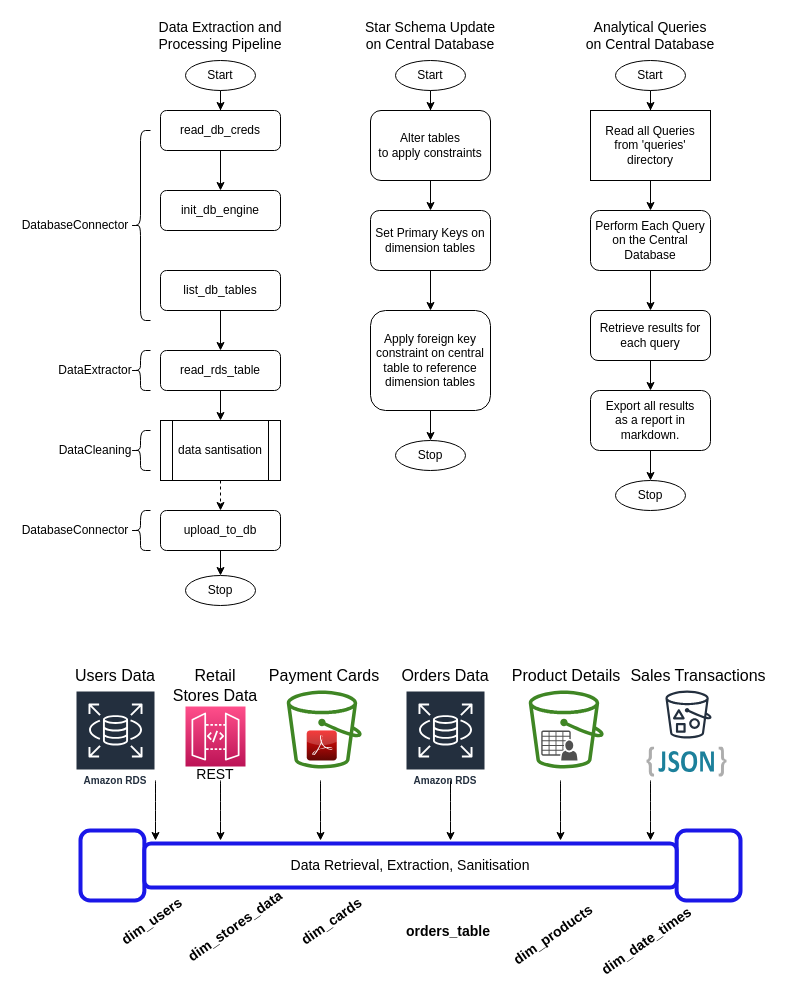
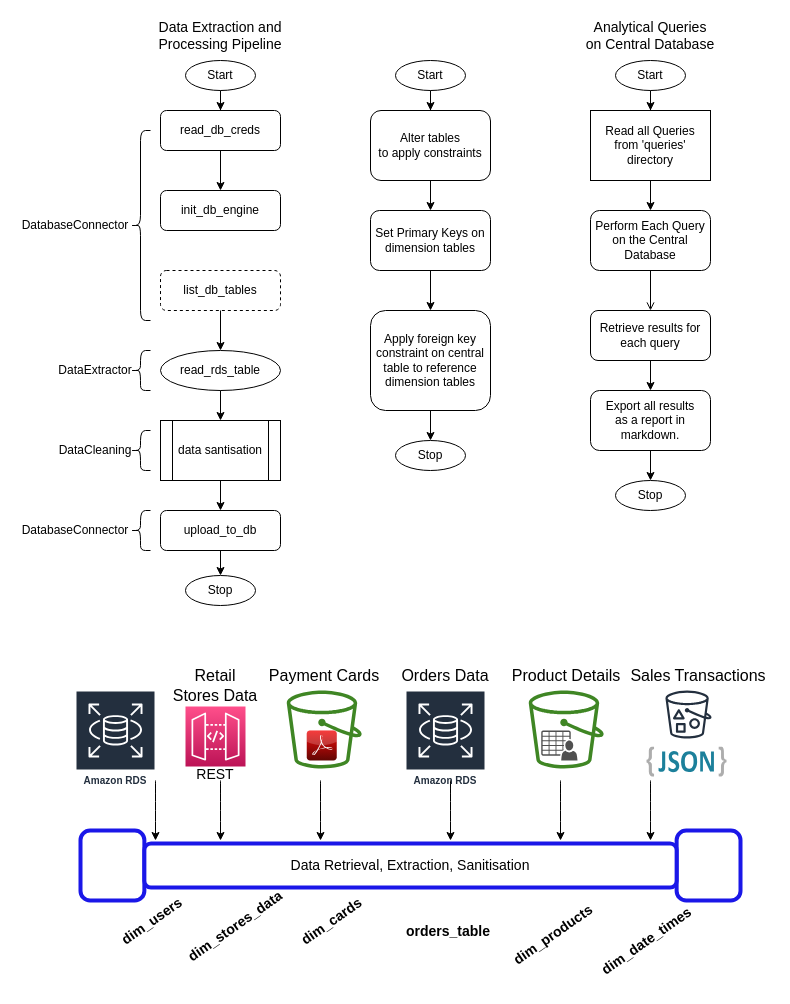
(431, 36) -> none
(221, 291) -> (221, 291)
(651, 302) -> (651, 304)
(221, 371) -> (221, 371)
(221, 493) -> (221, 493)
(116, 676) -> none
